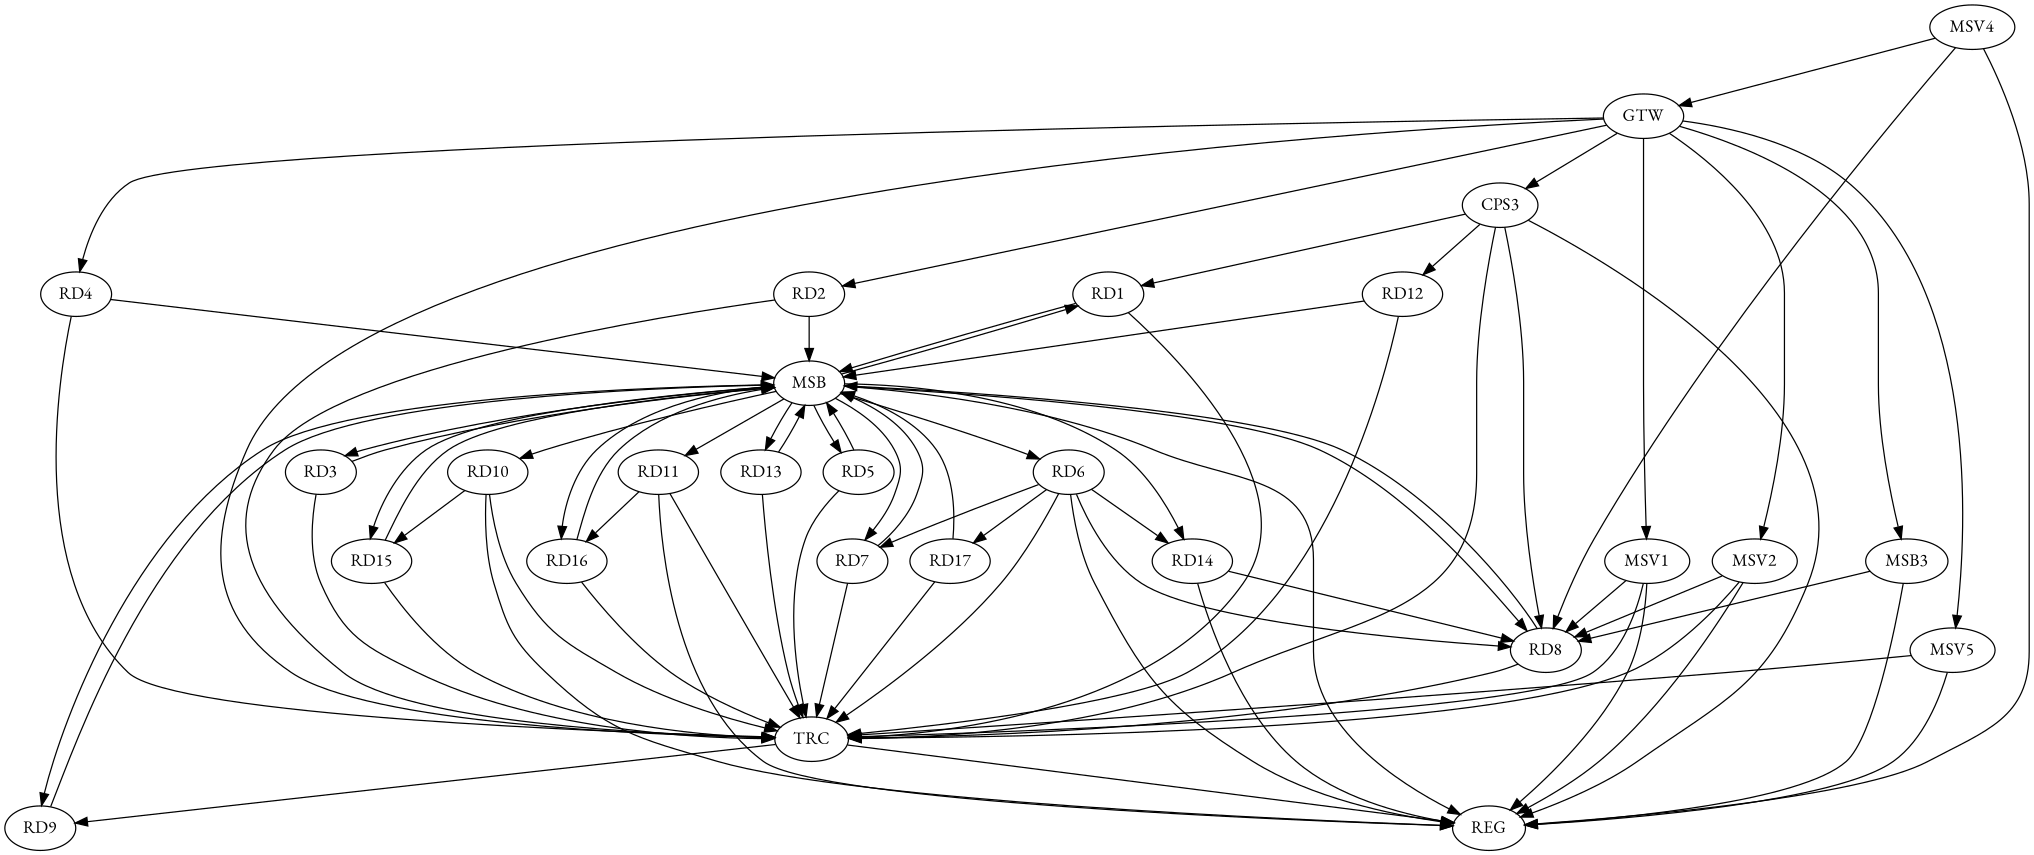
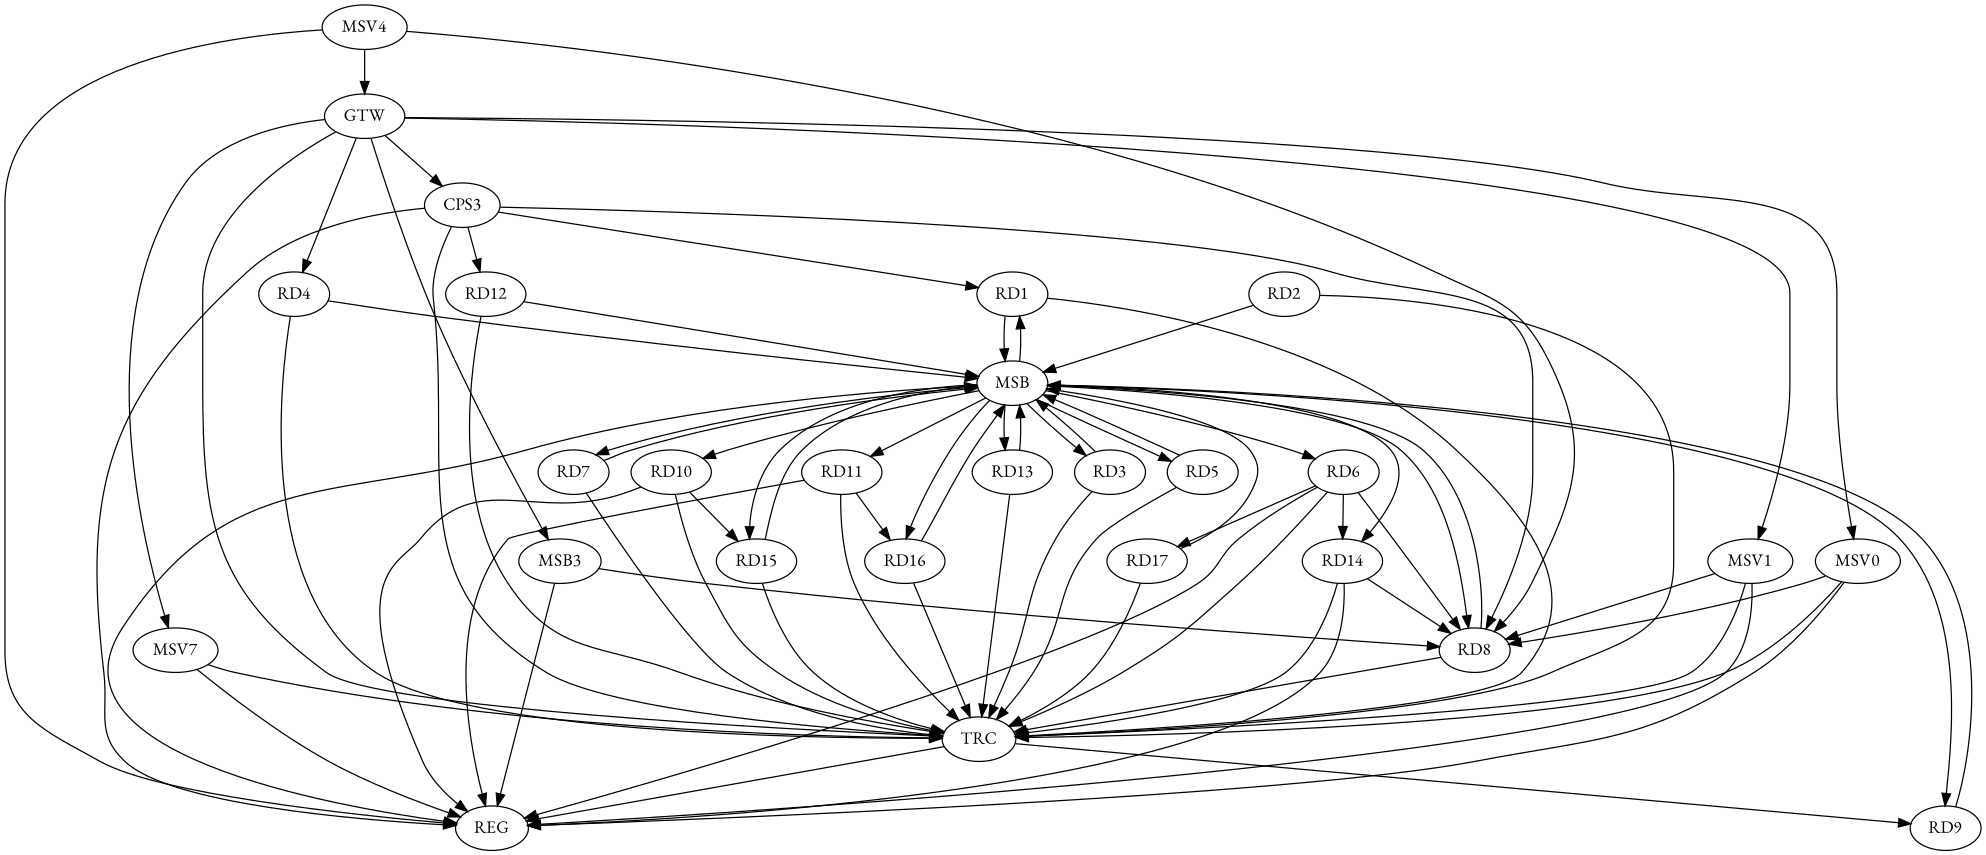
(1231, 204) -> none
(965, 513) -> none
(1755, 561) -> (1858, 561)
(1953, 650) -> (176, 650)
none -> (1280, 676)
